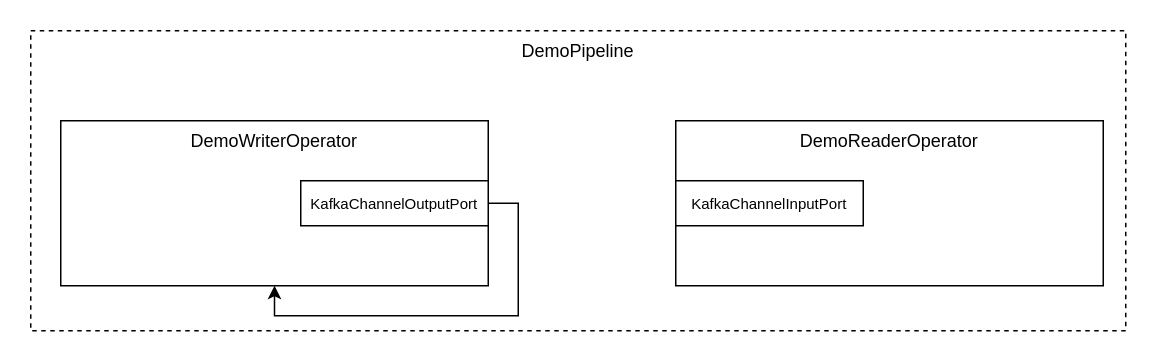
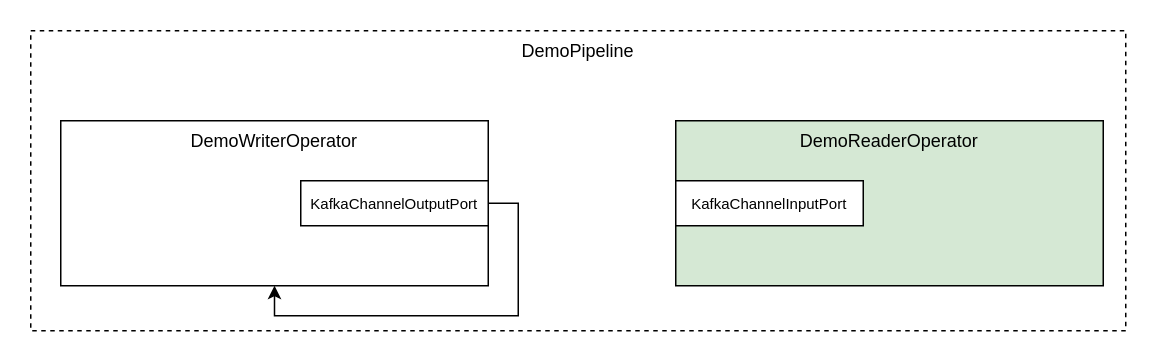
(890, 203) -> (890, 203)
